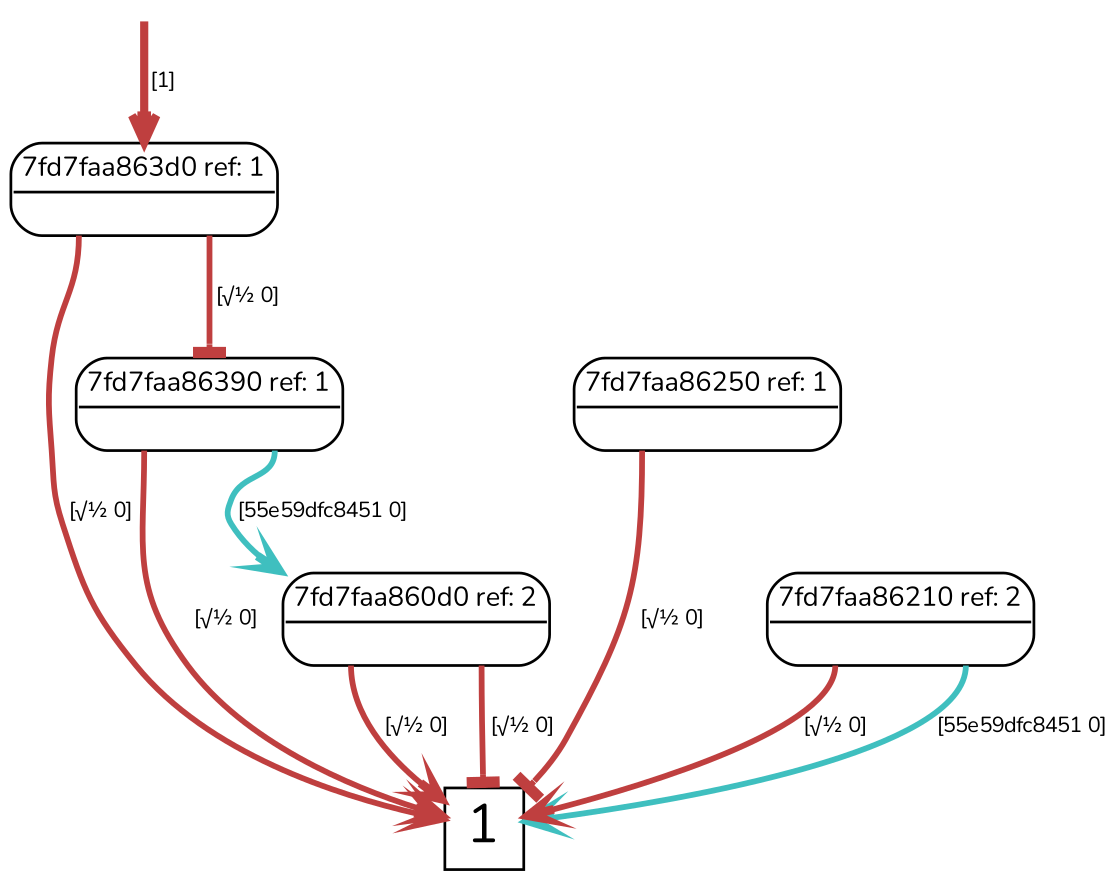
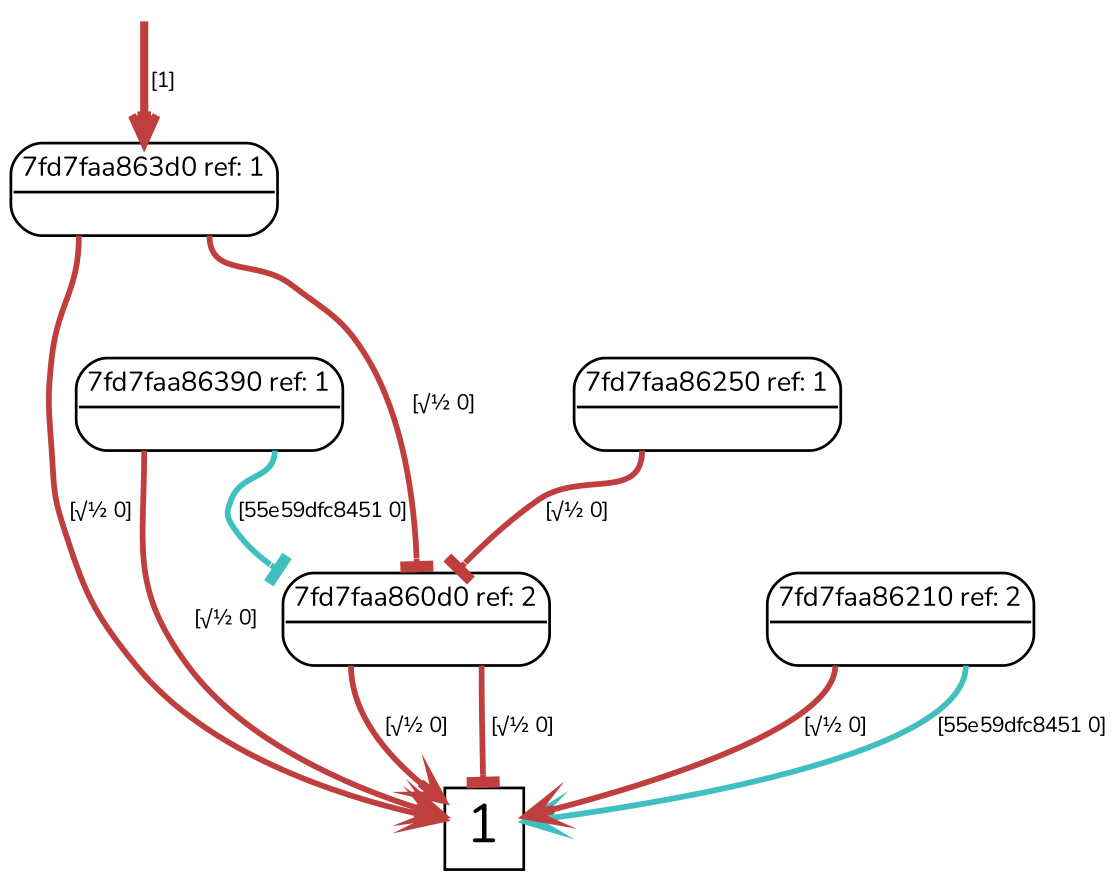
(210, 290) -> (367, 357)
(229, 506) -> (229, 506)
(620, 626) -> (551, 493)
